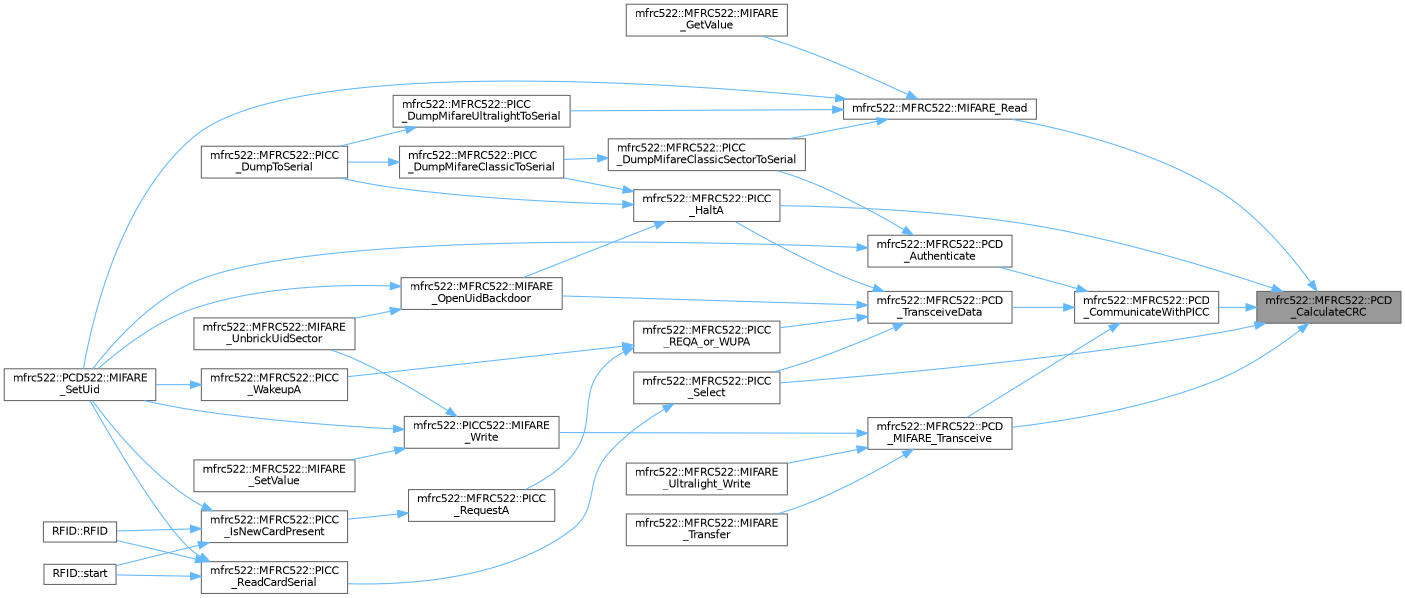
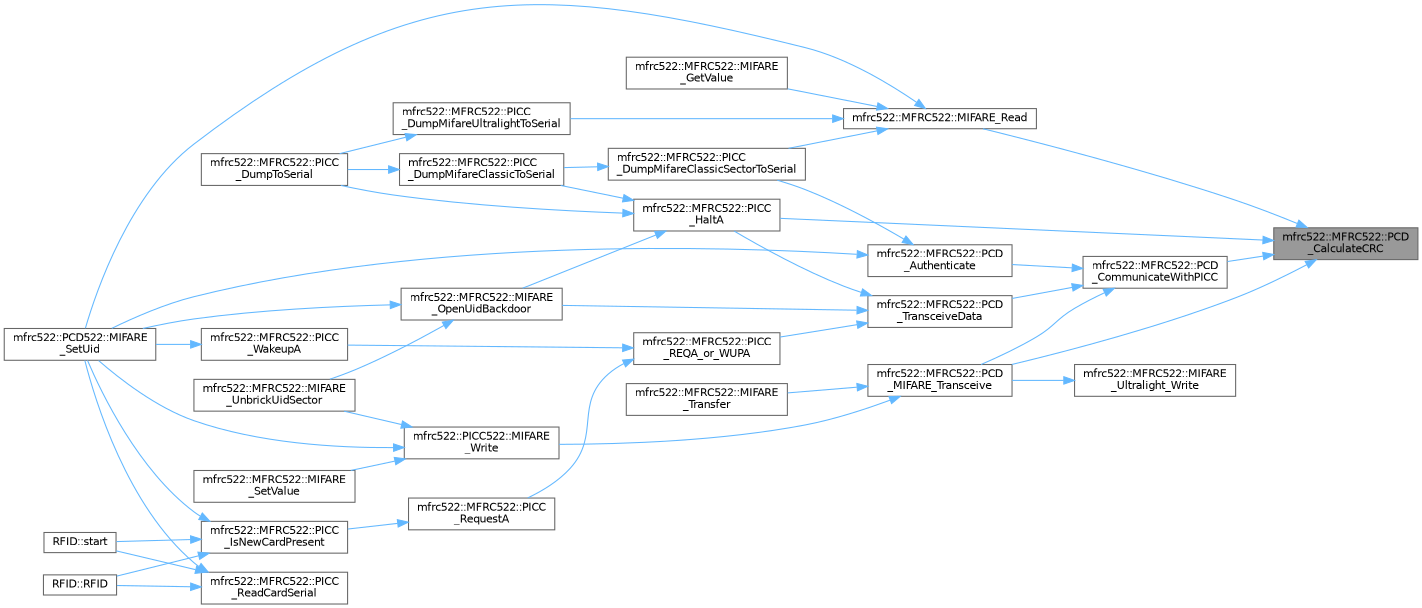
(707, 388) -> none
(822, 456) -> (1038, 380)
